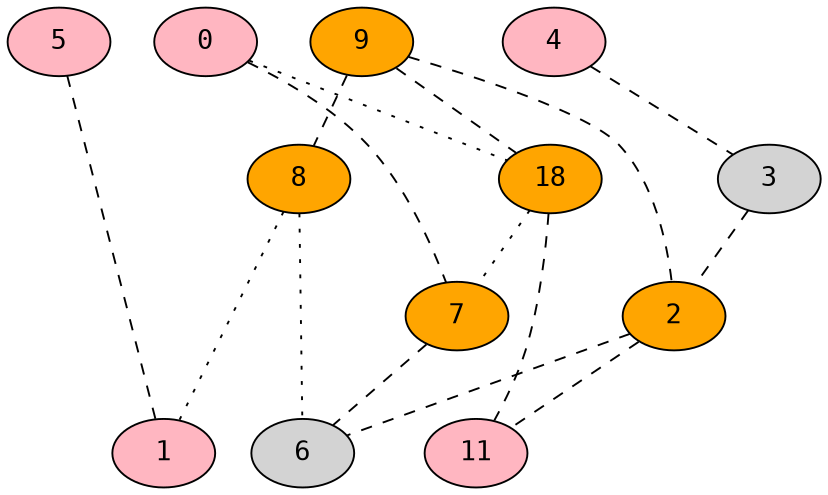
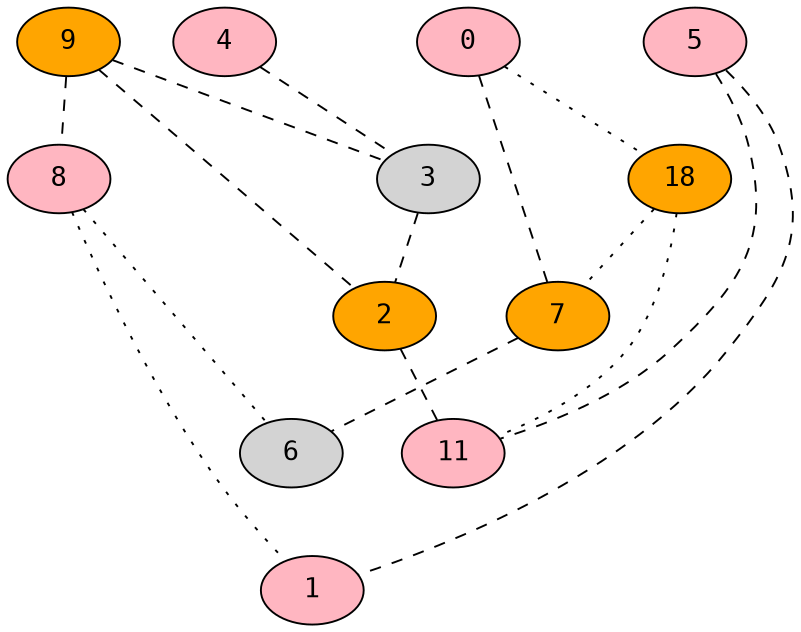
(456, 111) -> (249, 110)
(299, 179) -> (59, 179)
none -> (712, 308)
(533, 320) -> (624, 354)
(489, 385) -> none
